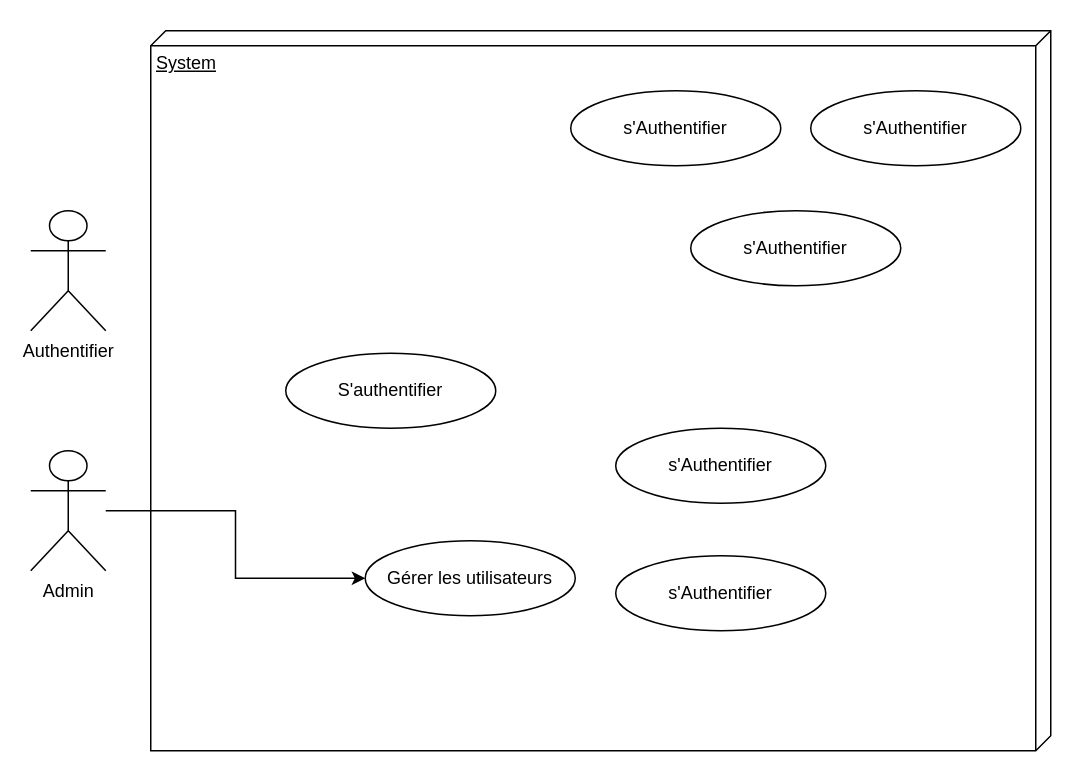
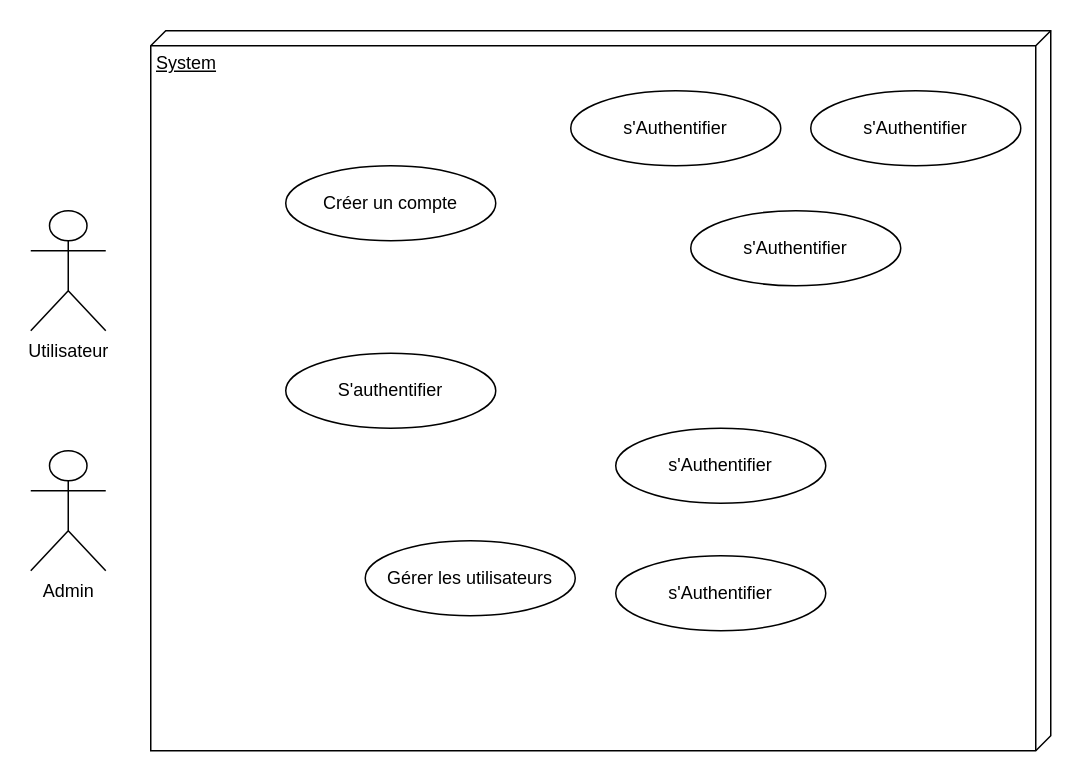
none -> (391, 203)
(69, 352) -> (69, 352)
(236, 540) -> none
